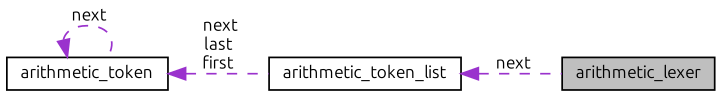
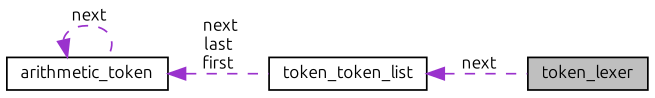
(365, 74) -> (348, 74)
(638, 74) -> (588, 74)
